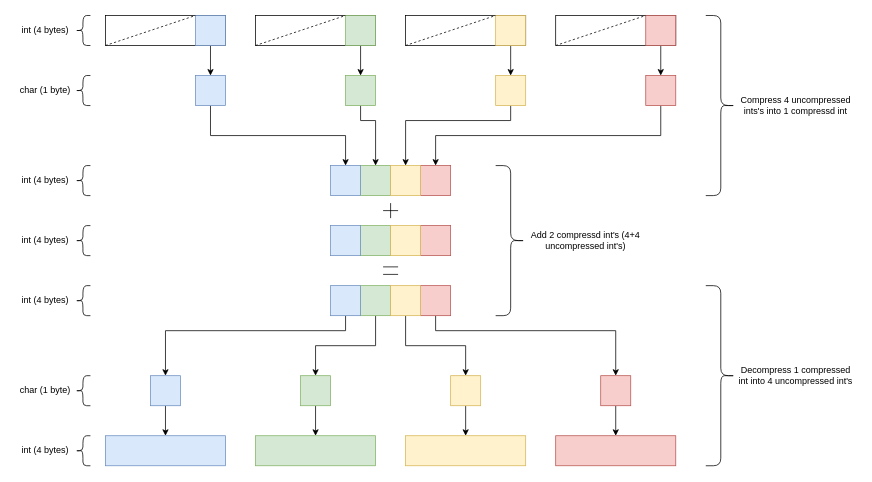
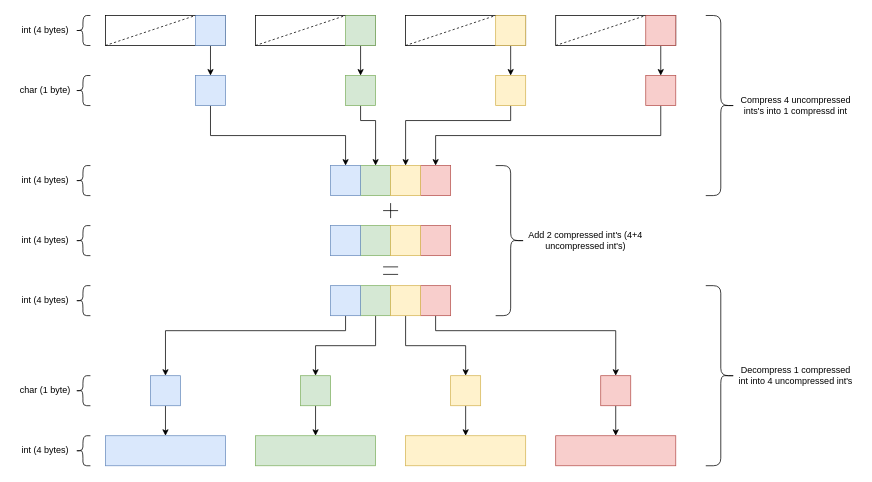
(585, 240) -> (585, 240)
